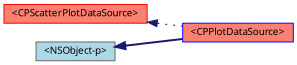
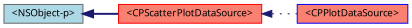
(154, 42) -> (106, 14)
